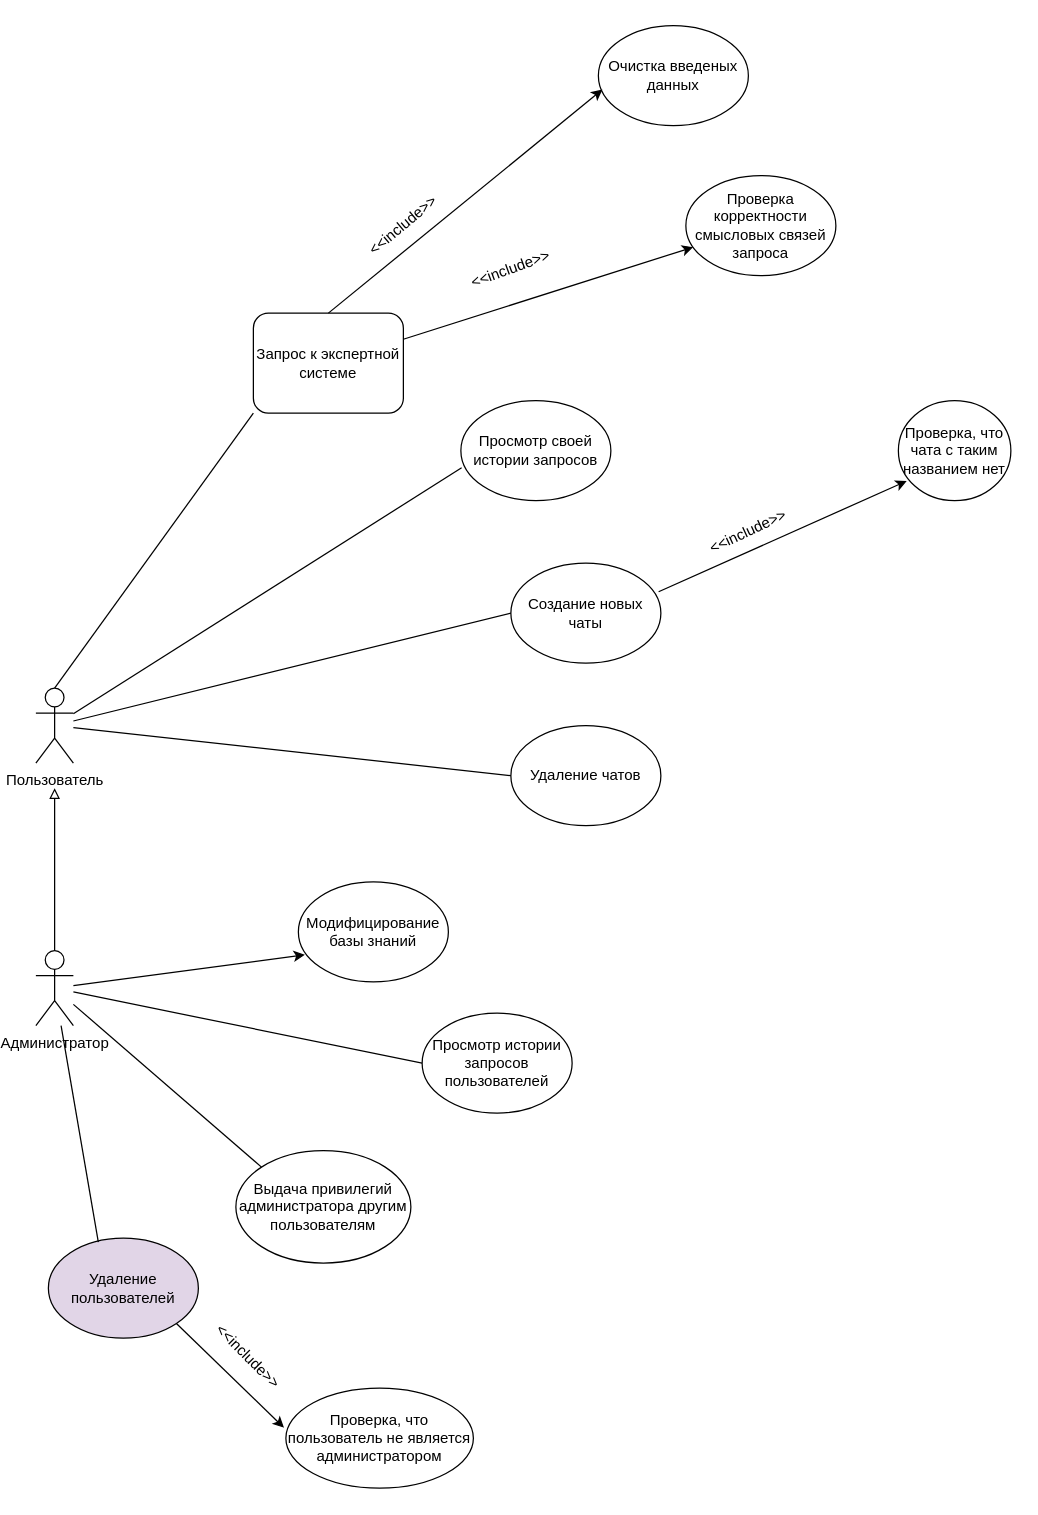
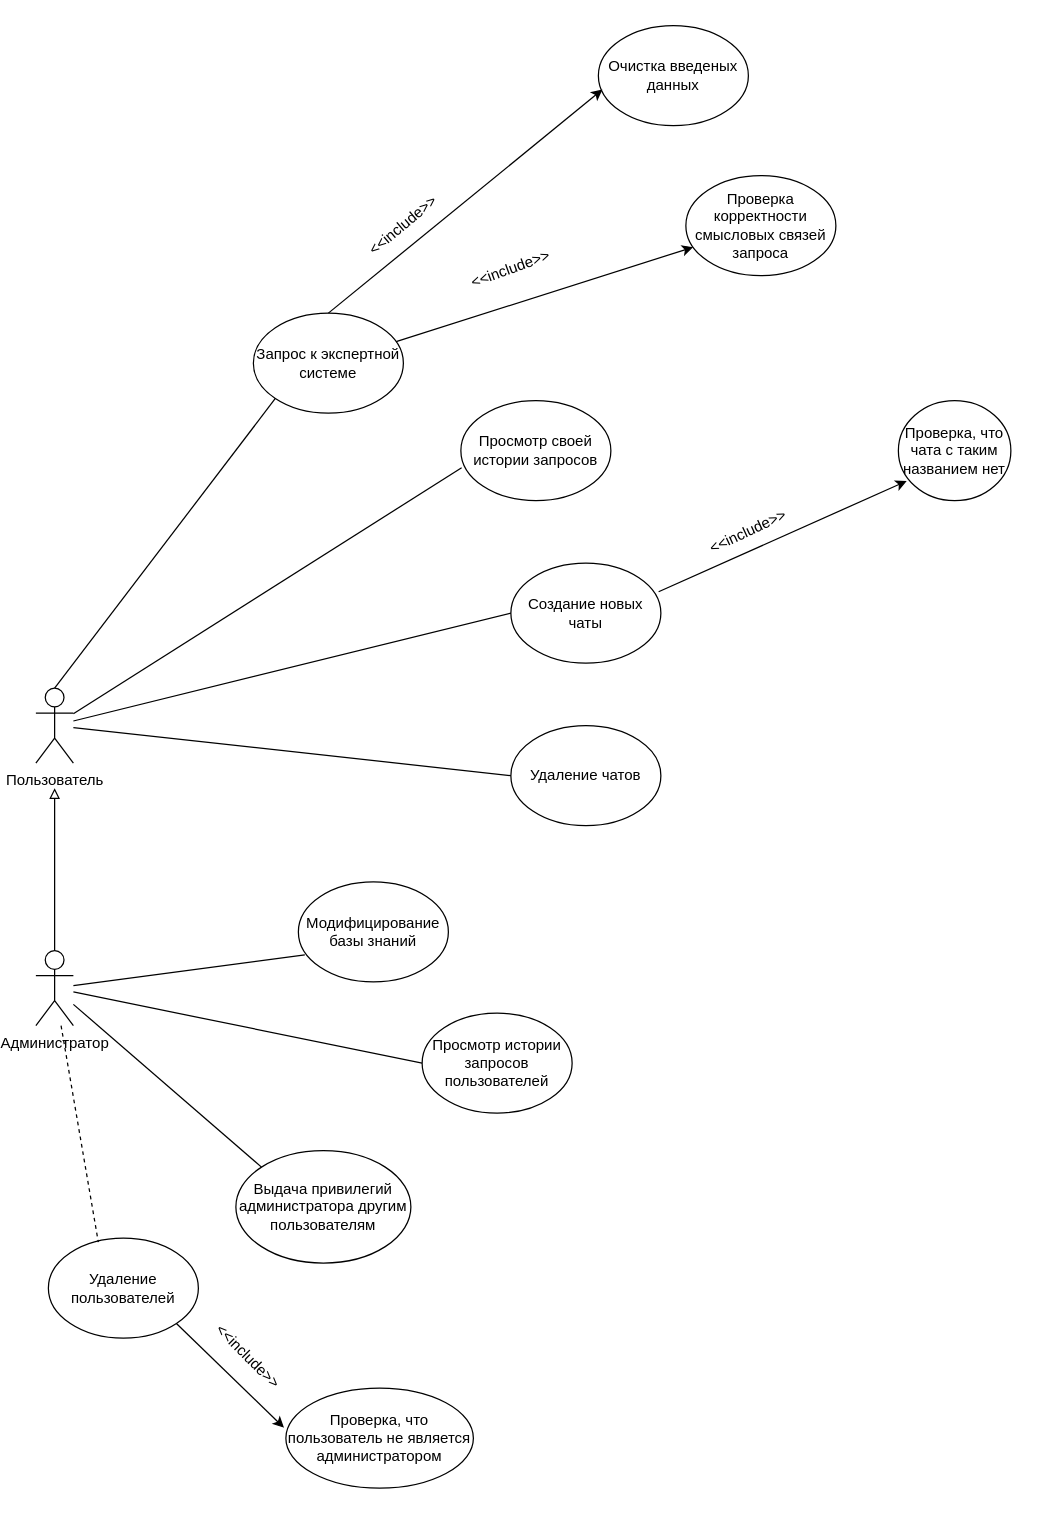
(328, 363) -> (328, 363)
(295, 956) -> (298, 956)
(80, 1134) -> (80, 1134)
(123, 1288) -> (123, 1288)
